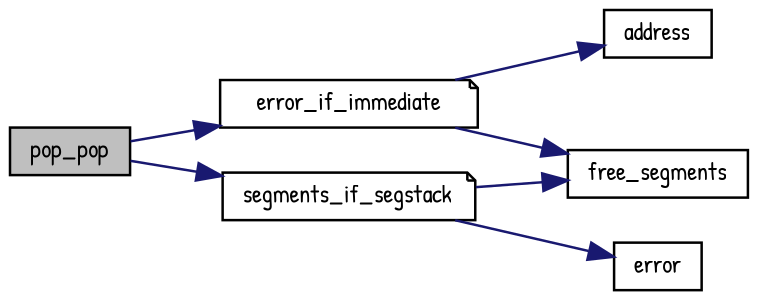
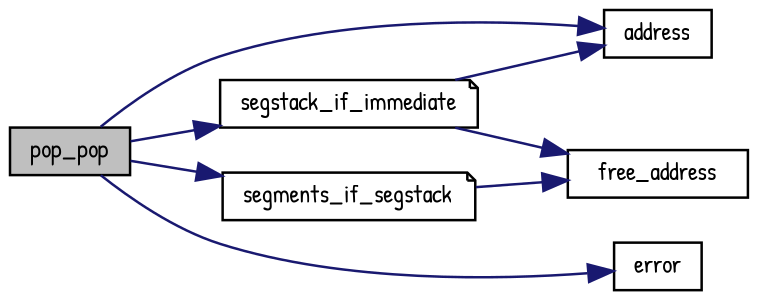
none -> (328, 32)
(349, 104) -> (349, 104)
(658, 174) -> (658, 174)
(522, 236) -> (334, 268)
